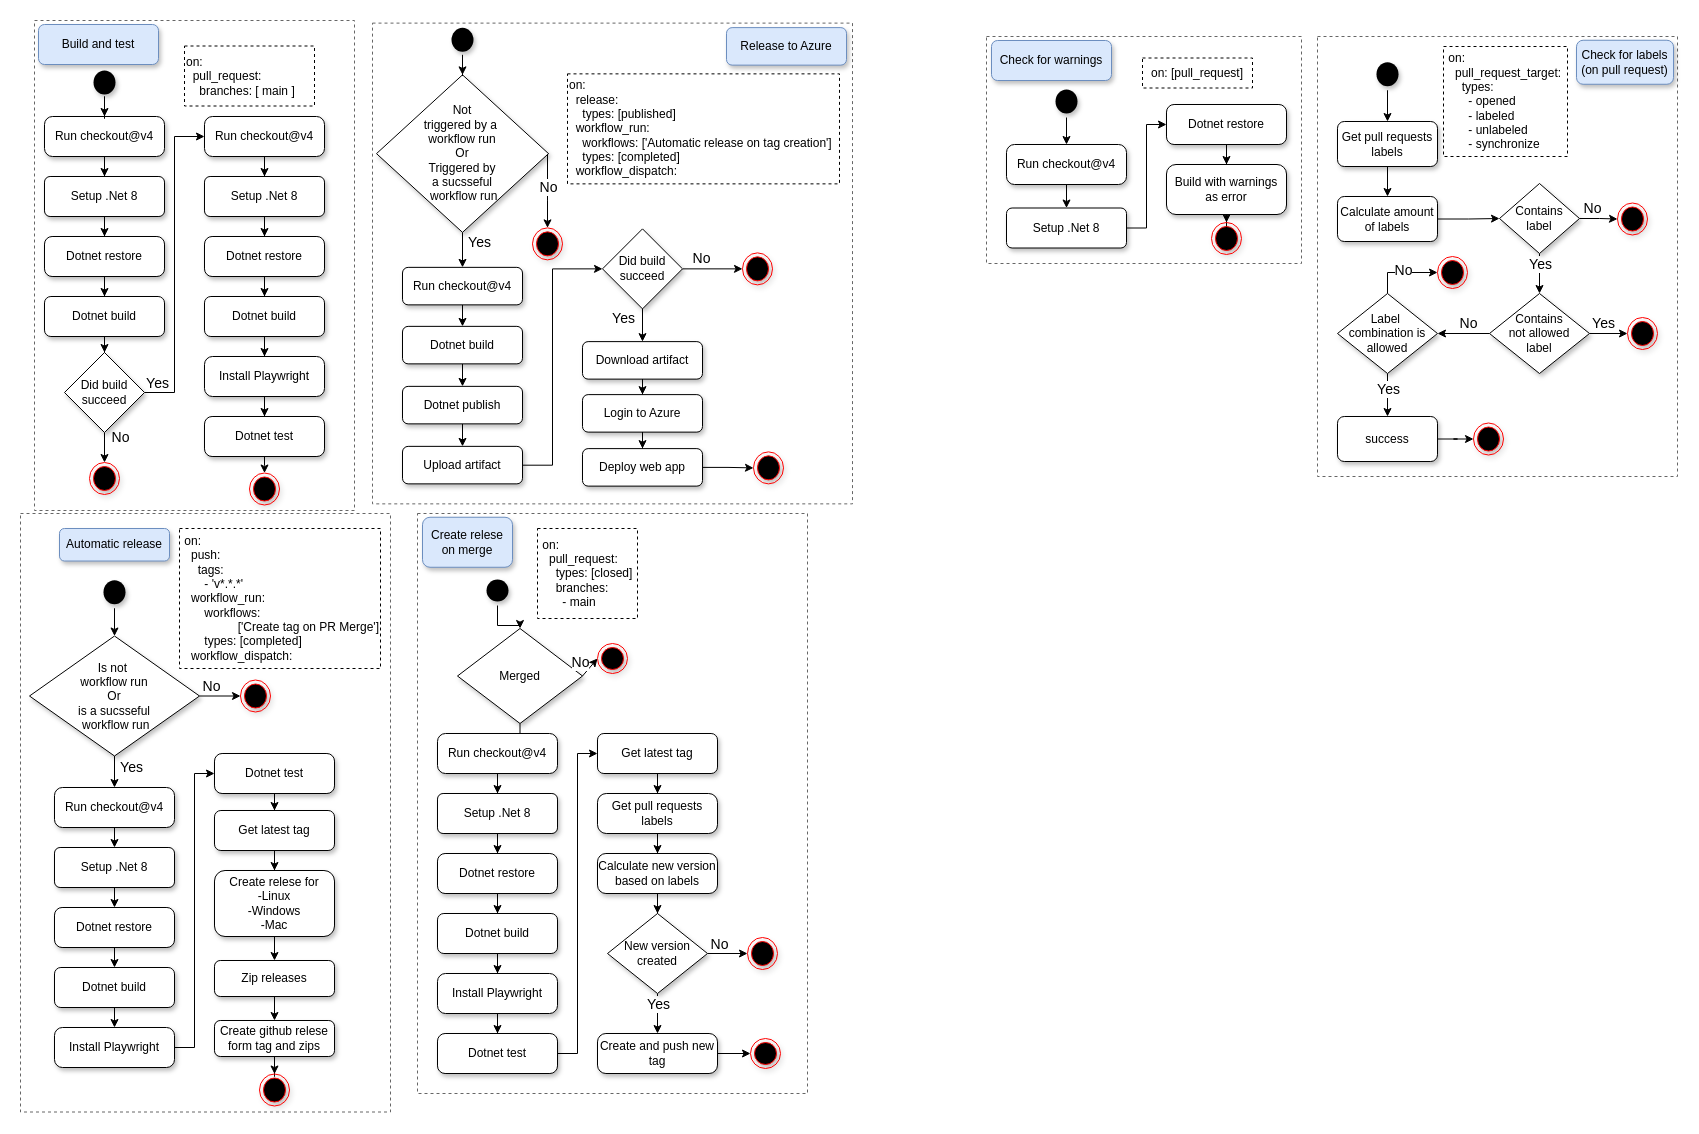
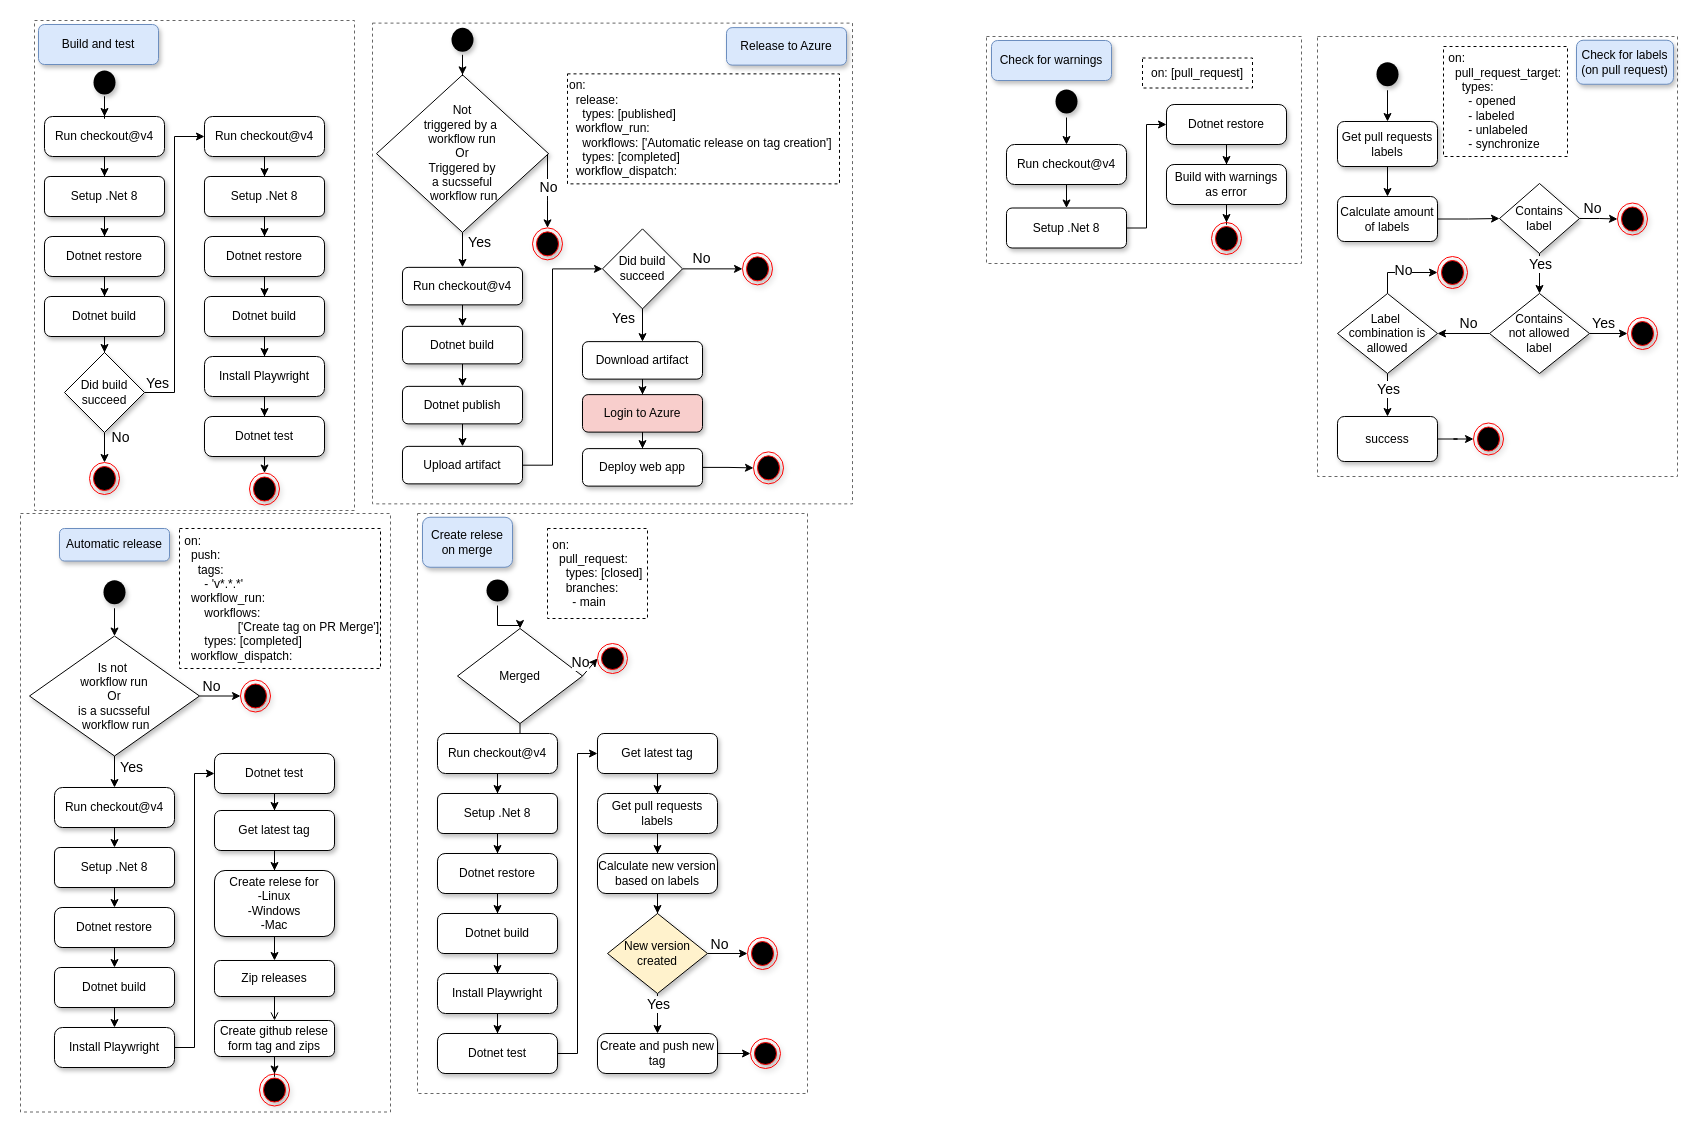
(250, 76) -> none
(1227, 190) -> (1227, 185)
(643, 413) -> (643, 413)
(588, 574) -> (598, 574)
(658, 954) -> (658, 954)
(275, 1012) -> (275, 1014)
